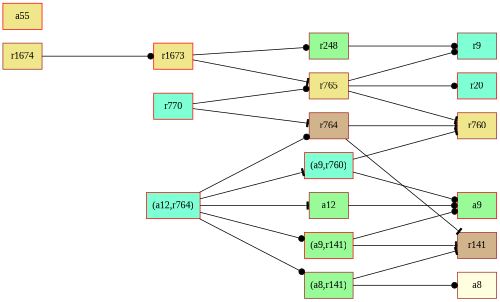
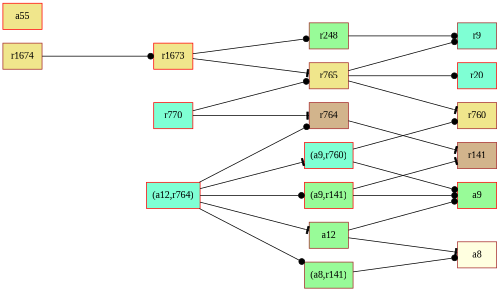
(401, 126) -> none
(404, 146) -> (392, 138)
none -> (401, 245)
(404, 265) -> none
